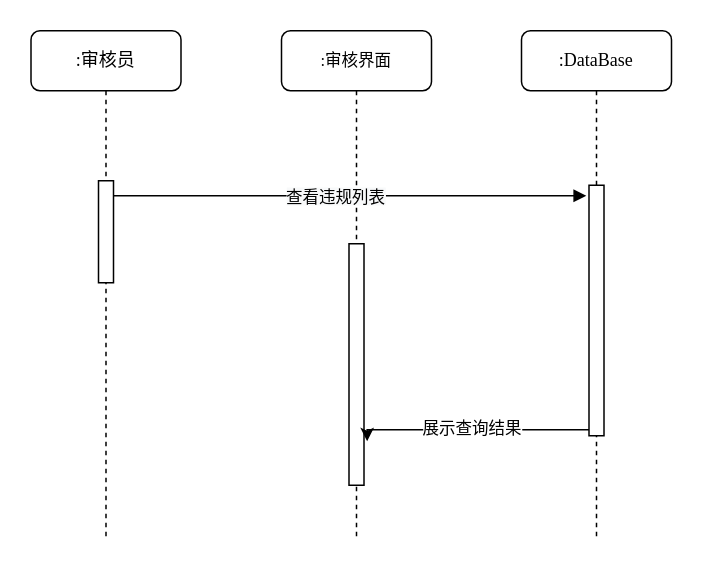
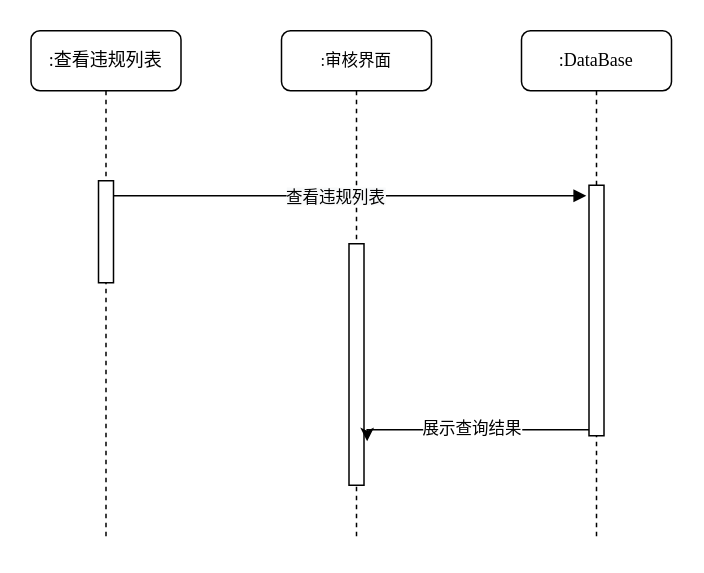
(106, 61) -> (106, 61)
